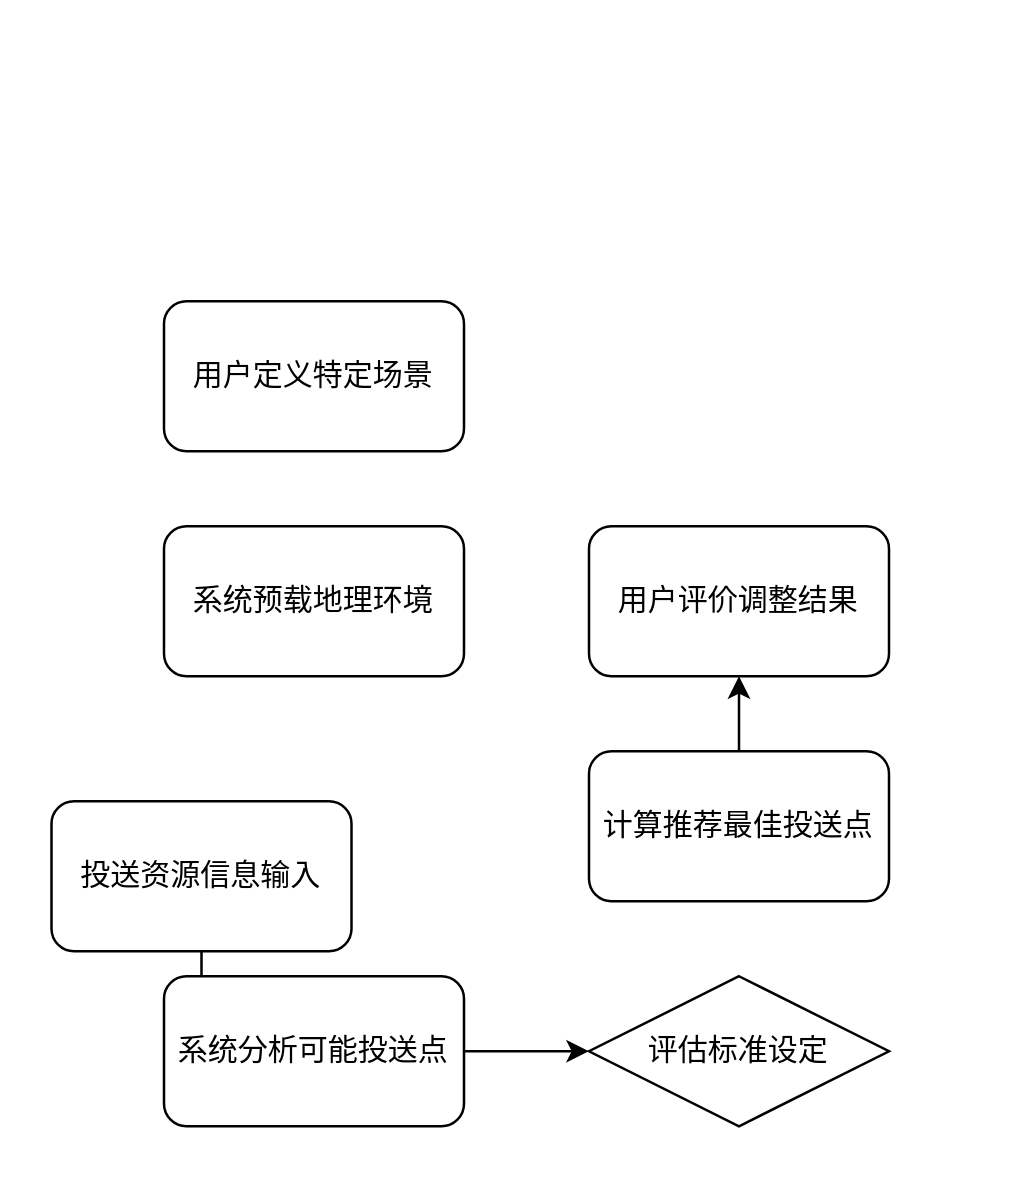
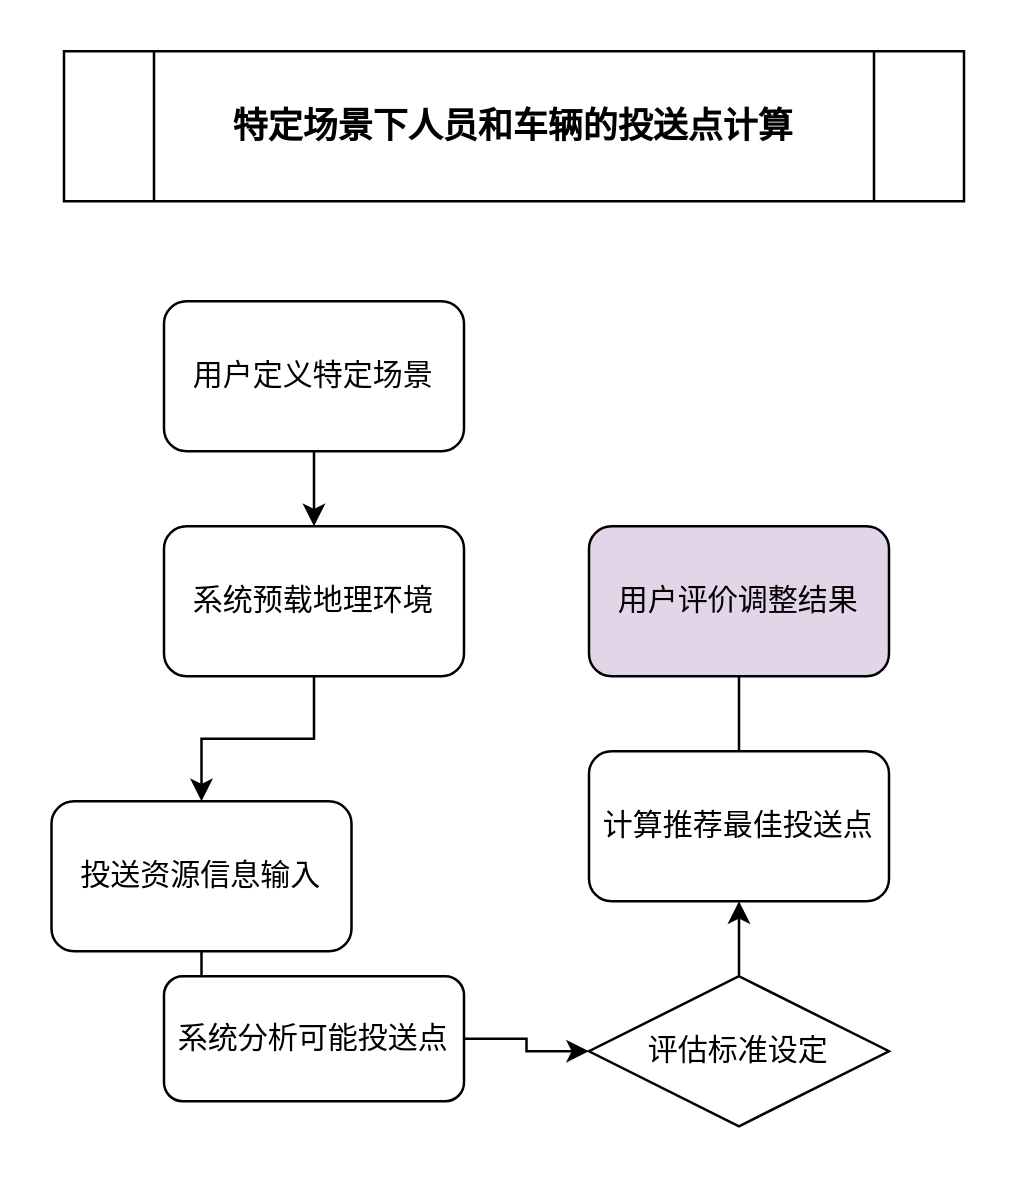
none -> (514, 126)
none -> (314, 497)
(739, 601) -> (739, 601)
(739, 694) -> (739, 687)
none -> (266, 739)
none -> (739, 947)
(314, 1051) -> (314, 1039)
